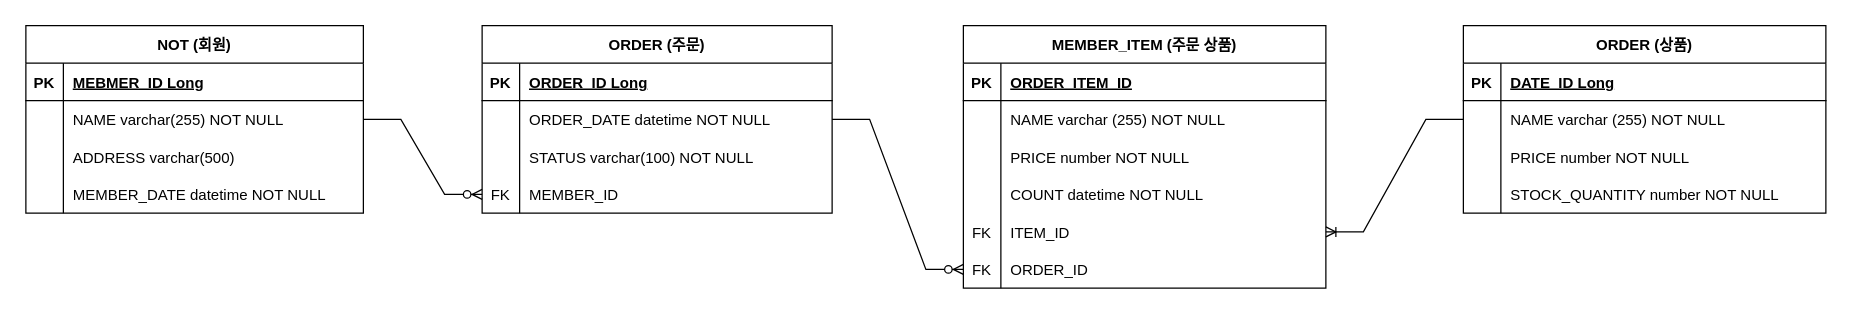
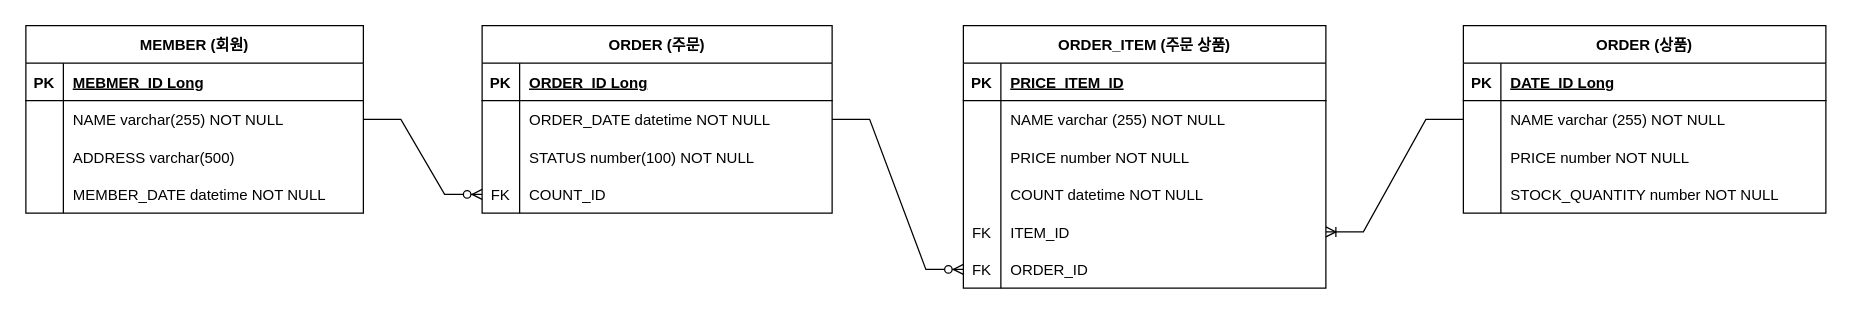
(194, 45) -> (194, 45)
(1144, 45) -> (1144, 45)
(1065, 83) -> (1065, 83)
(641, 158) -> (636, 158)
(567, 195) -> (562, 195)
